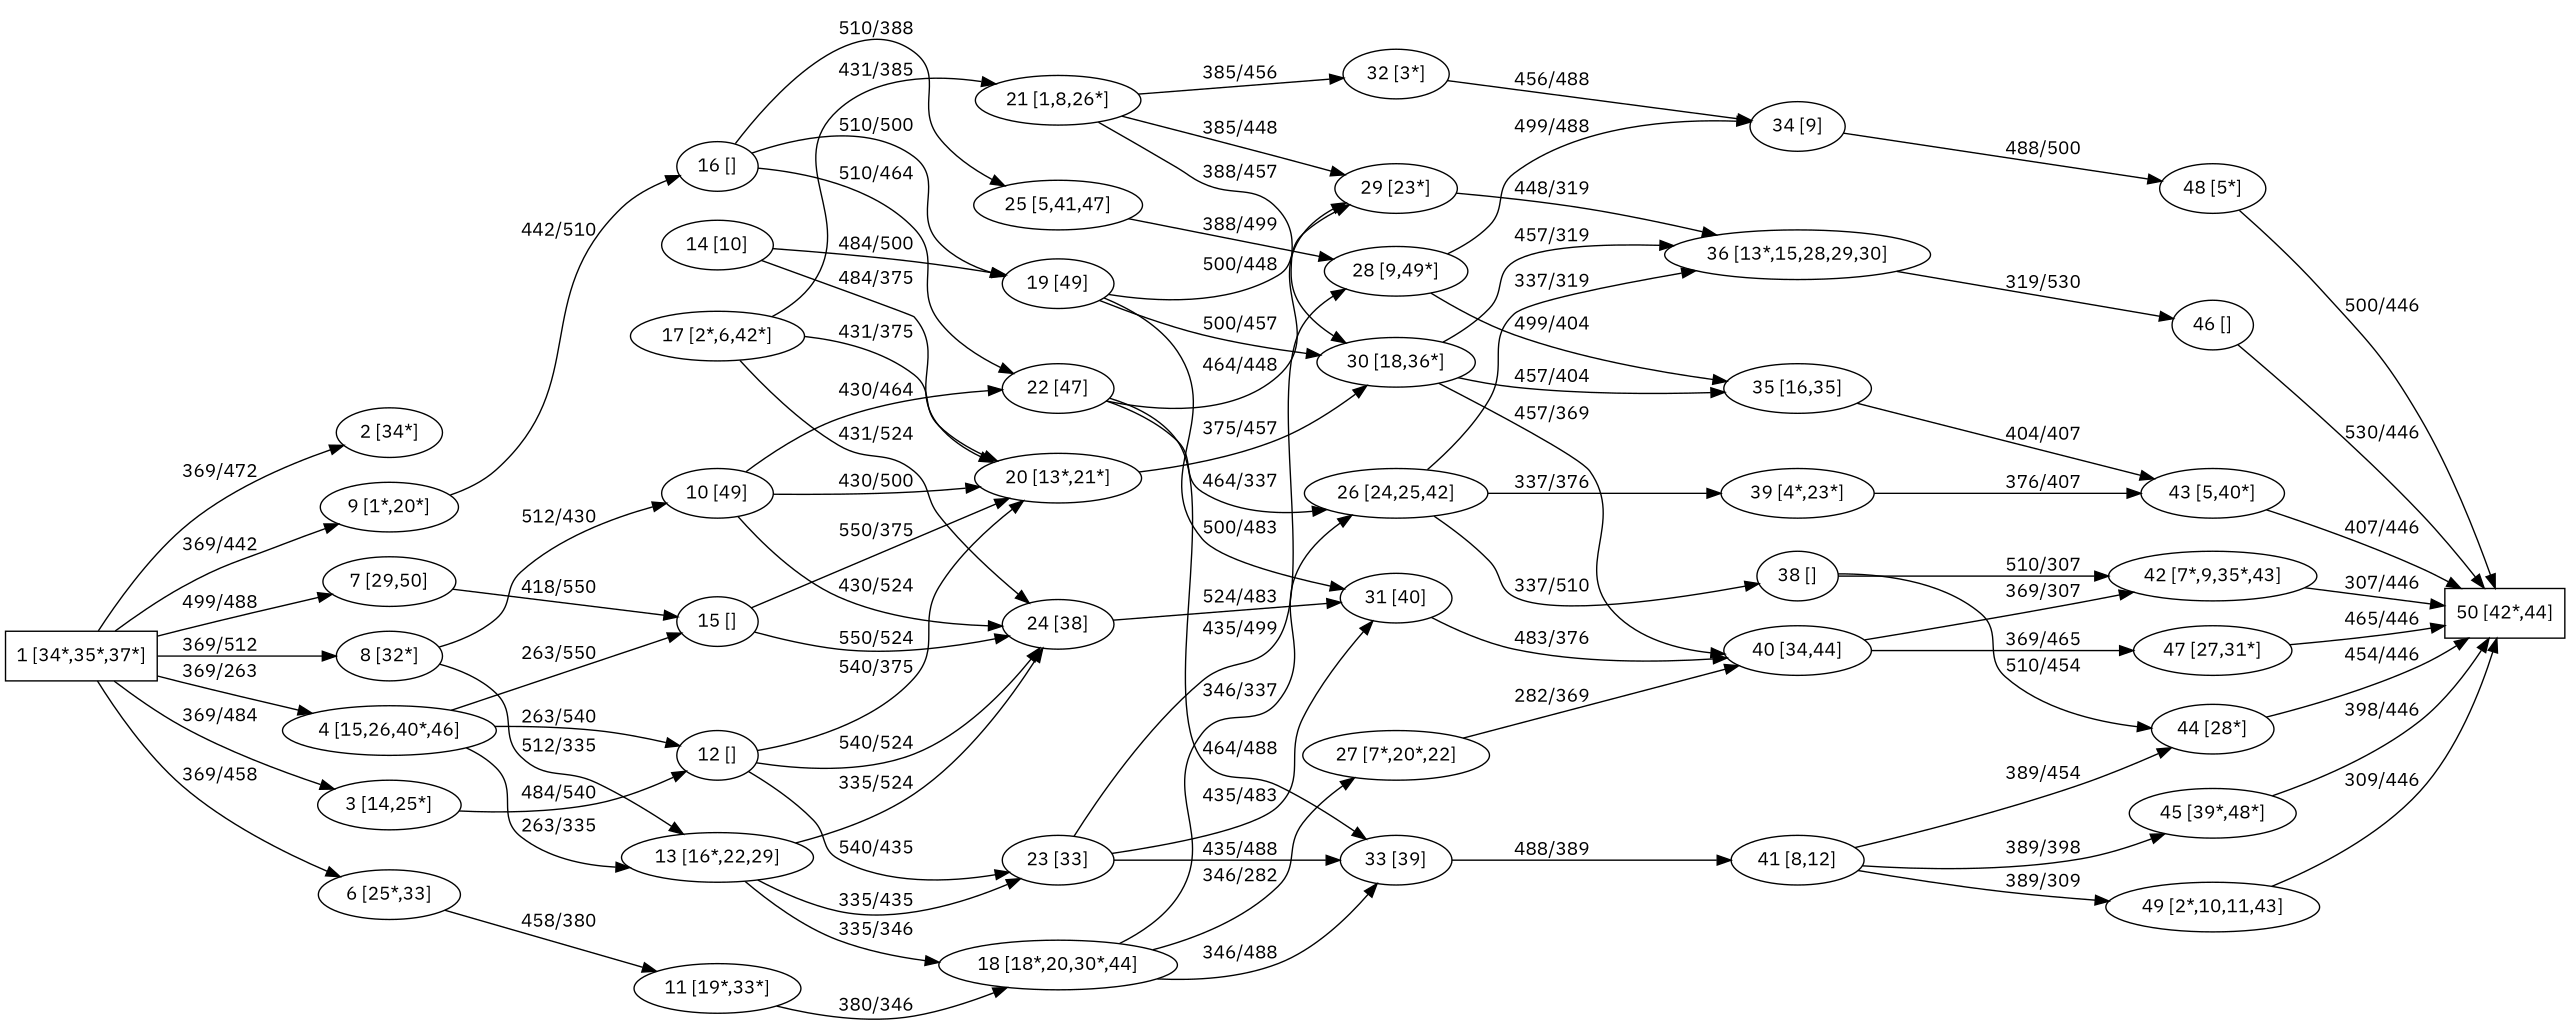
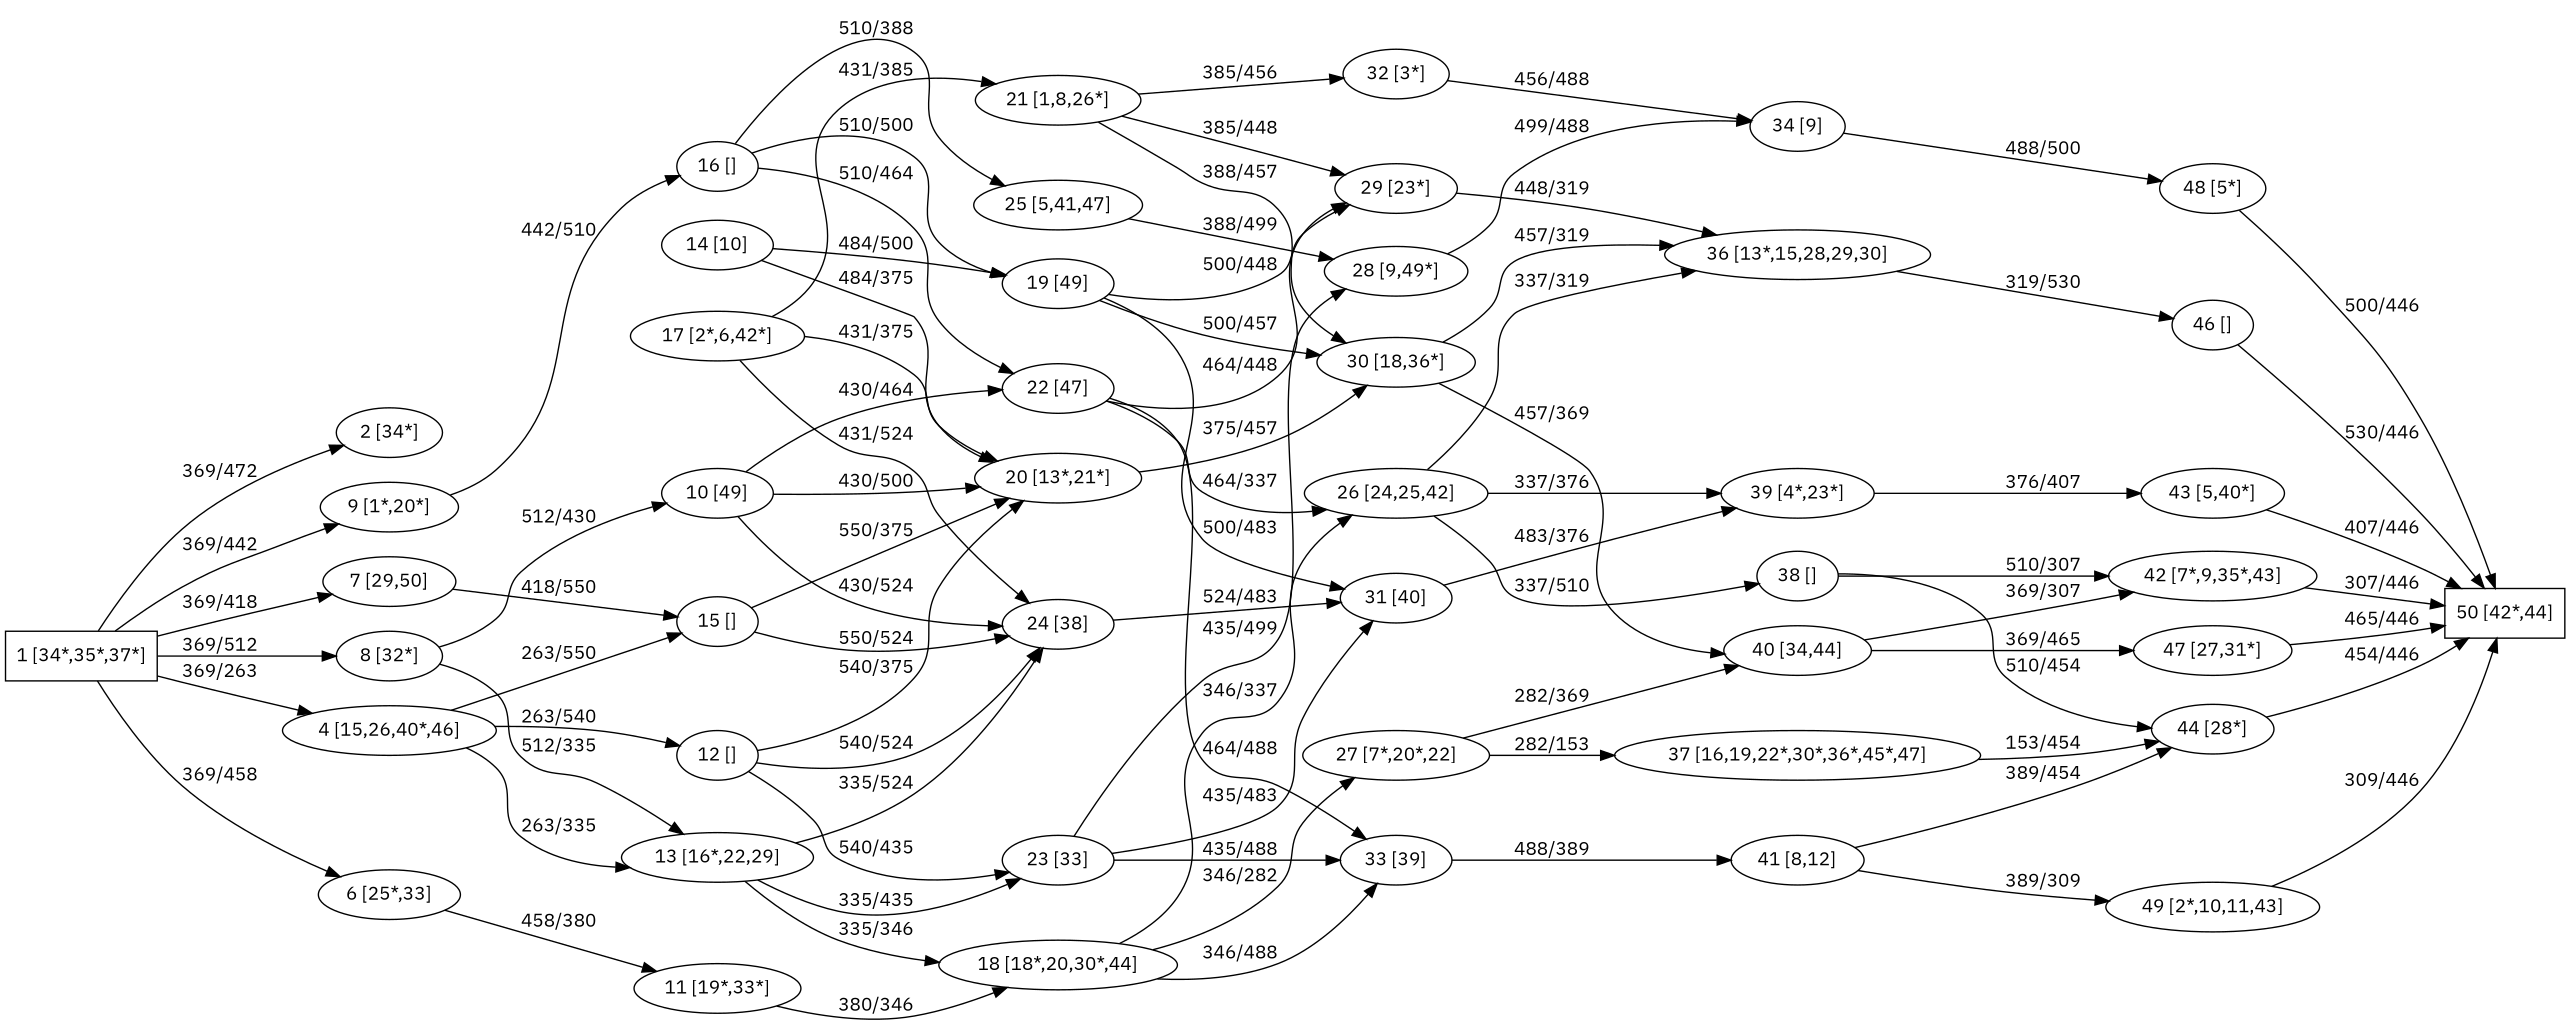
(1798, 389) -> none
(220, 603) -> (220, 603)
(1569, 657) -> (1583, 547)
none -> (1798, 755)
(389, 805) -> none
(2213, 813) -> none
